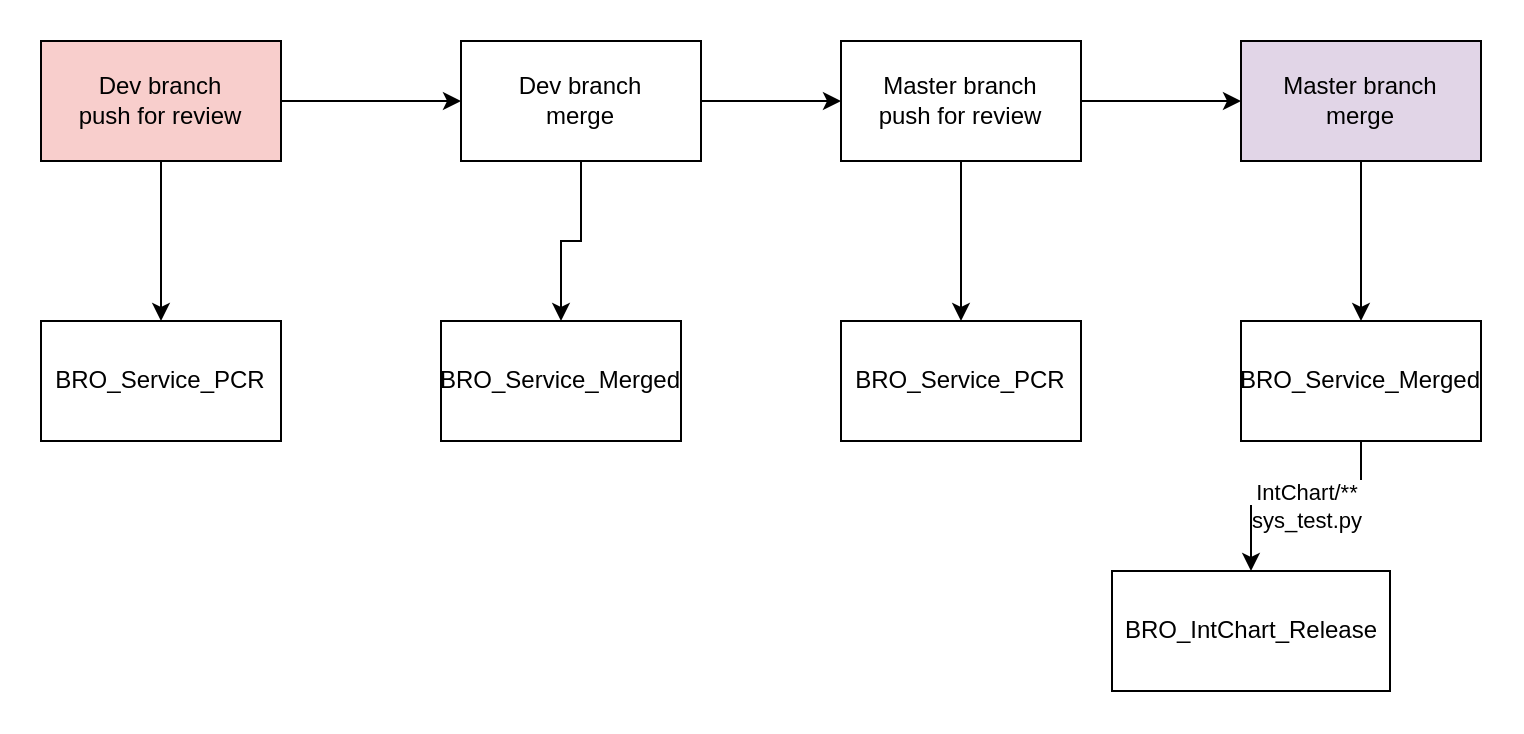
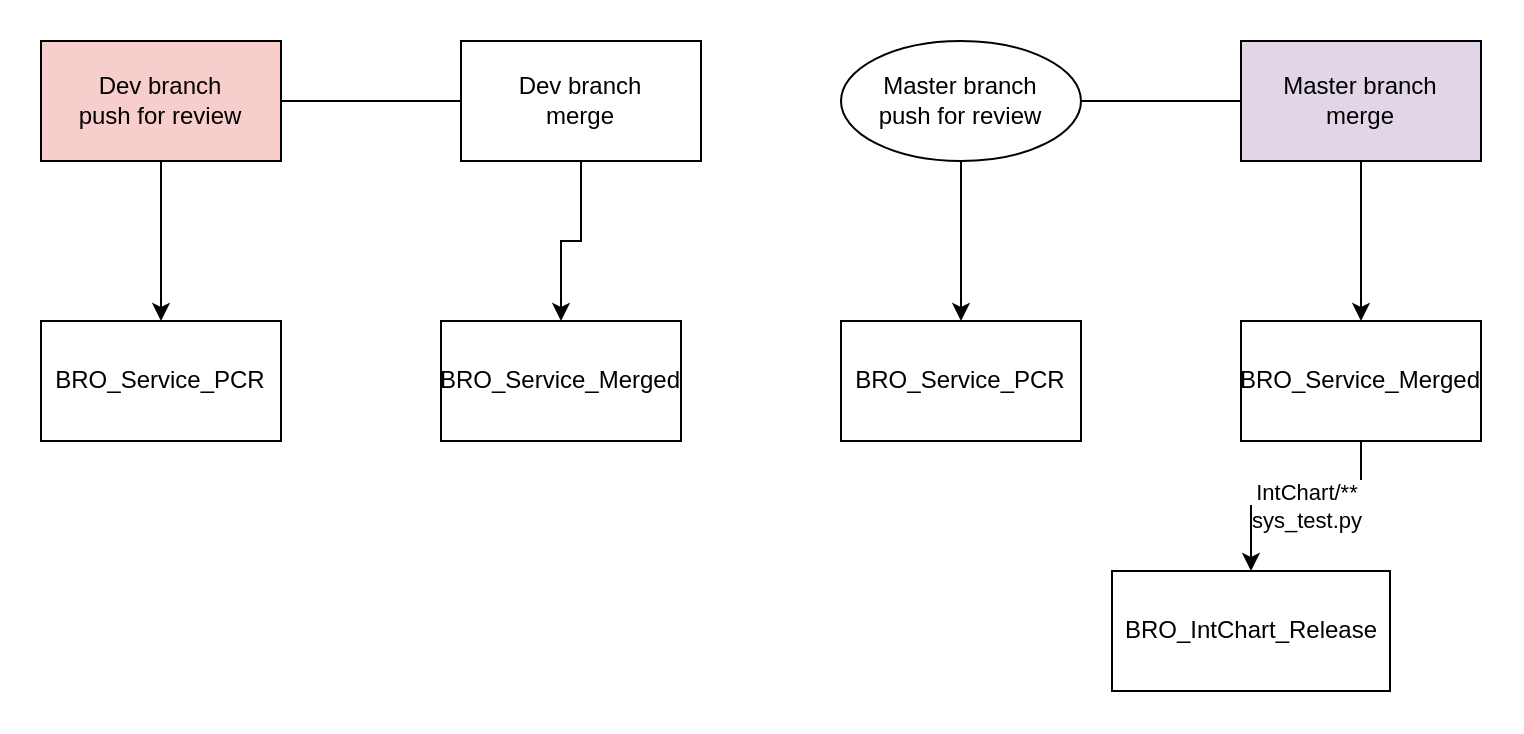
(446, 101) -> (451, 101)
(764, 101) -> none
(961, 101) -> (961, 101)
(1226, 101) -> (1231, 101)
